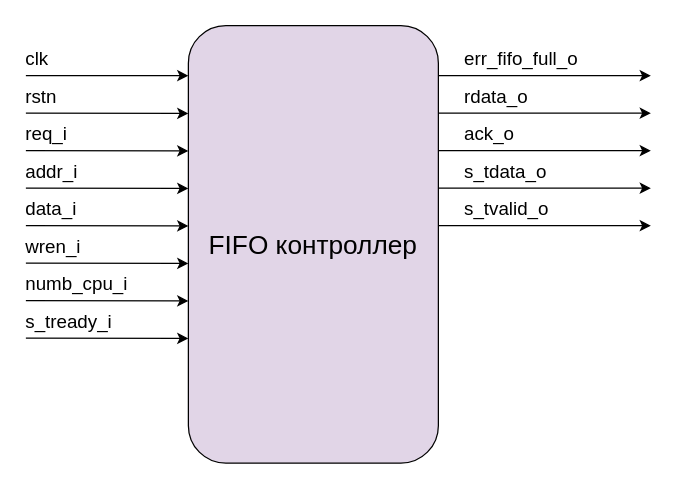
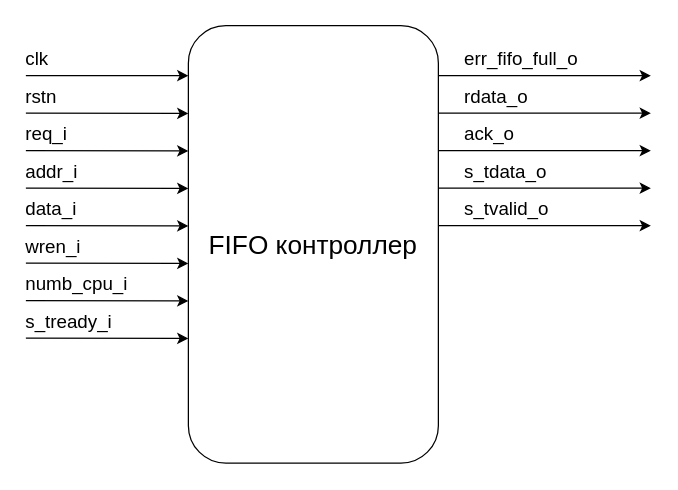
(313, 244) -> (313, 244)
